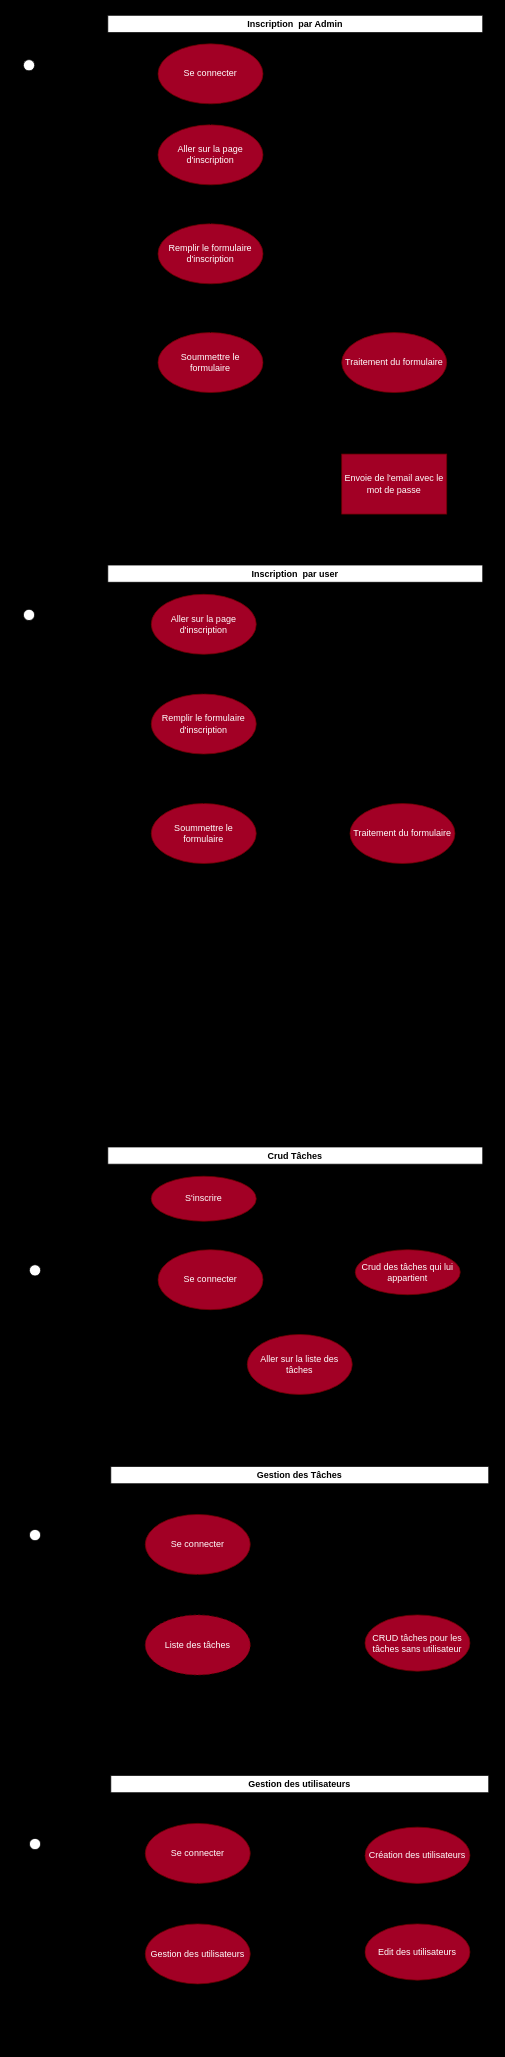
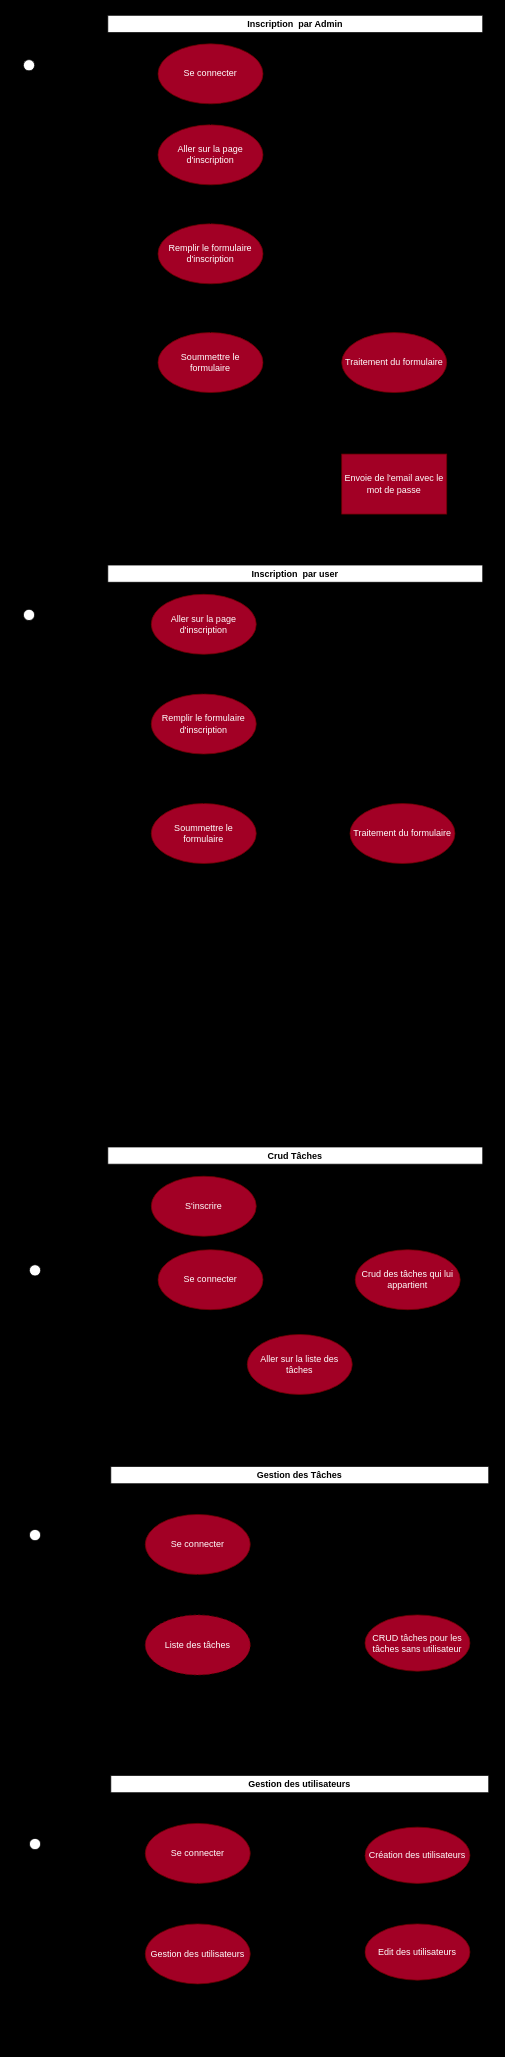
(204, 1199) -> (204, 1206)
(408, 1272) -> (408, 1280)
